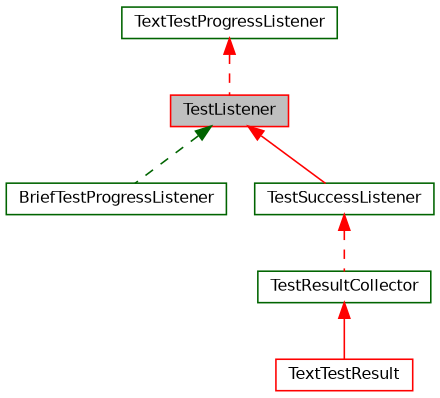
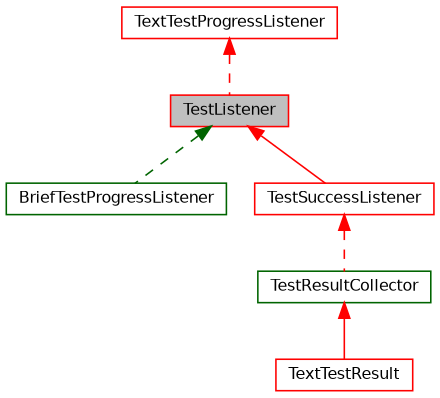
(230, 23) -> (230, 23)
(344, 199) -> (344, 199)
